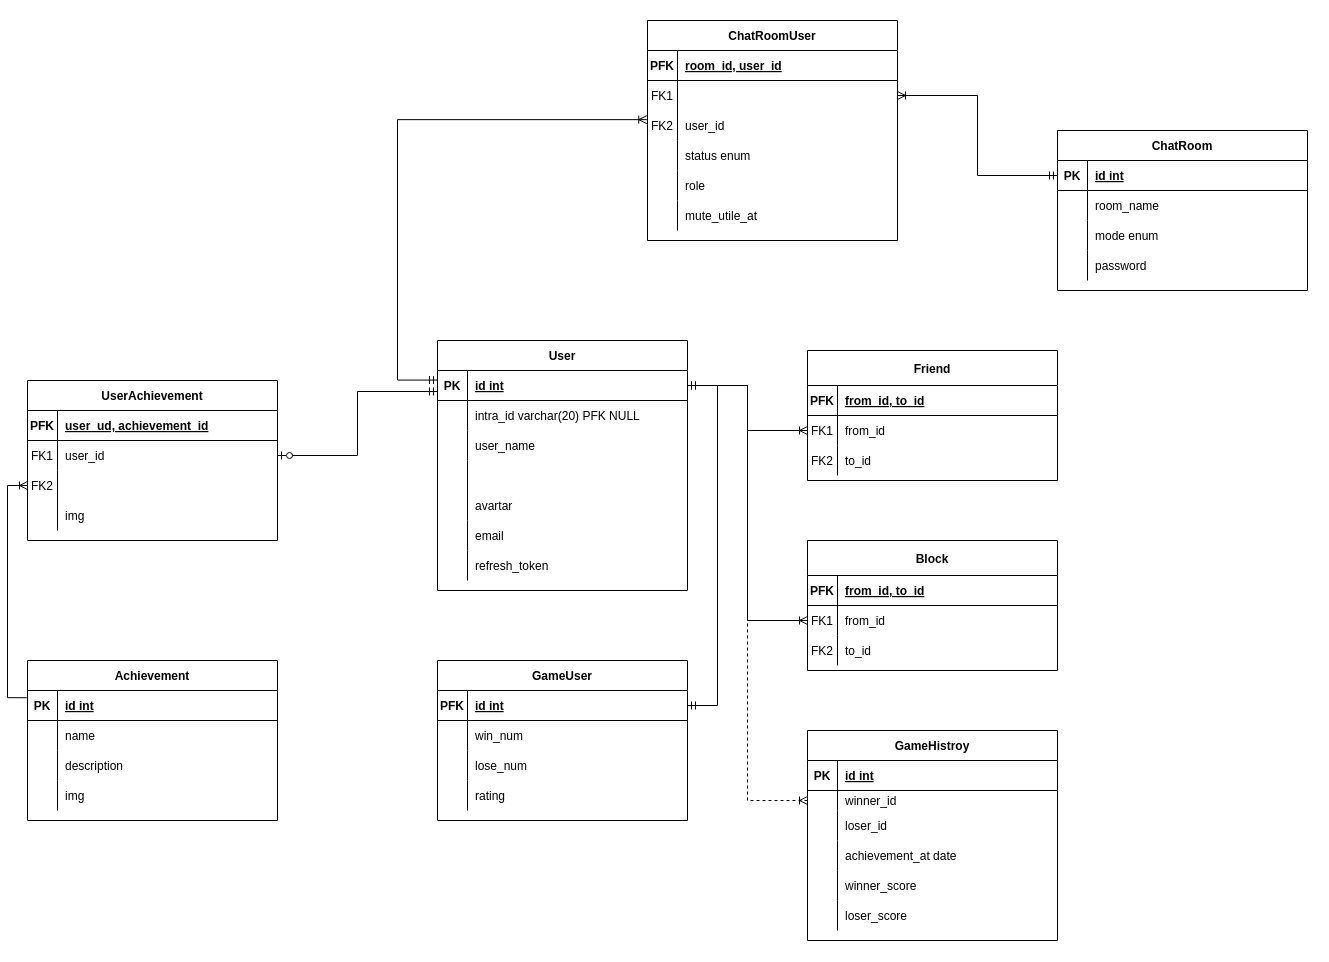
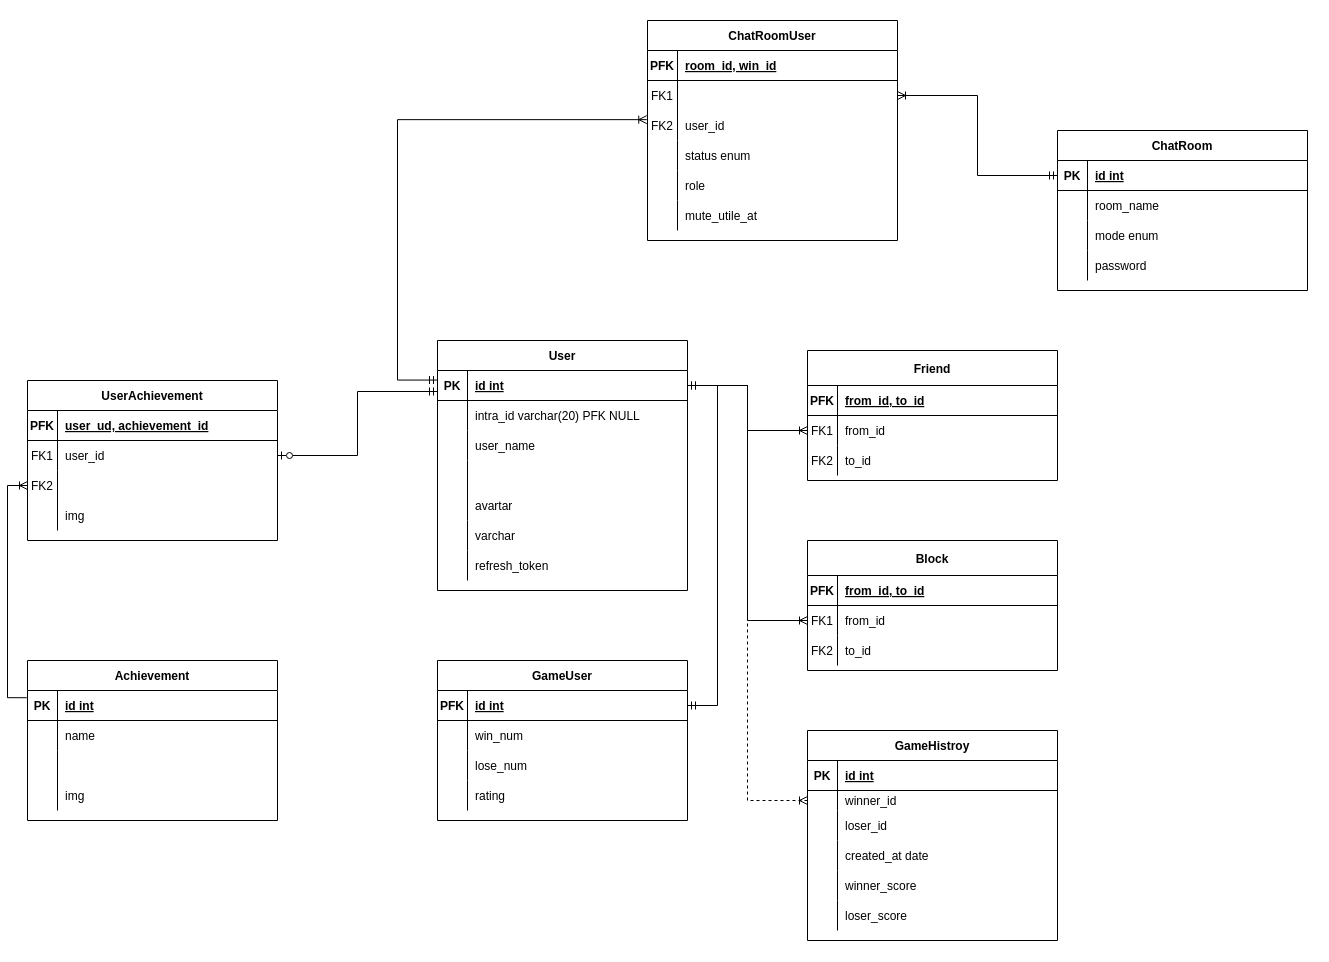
(733, 66) -> (728, 66)
(489, 536) -> (499, 536)
(168, 766) -> none
(906, 856) -> (894, 856)
